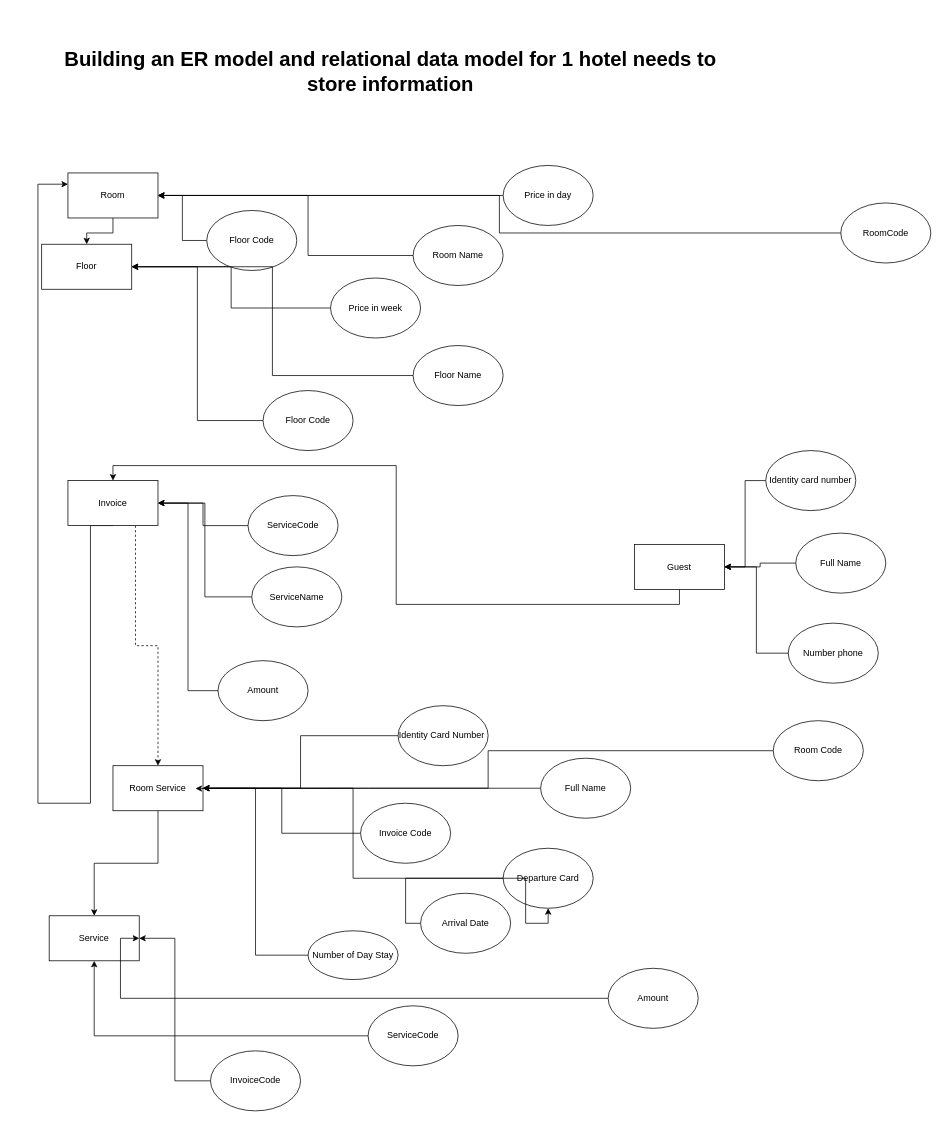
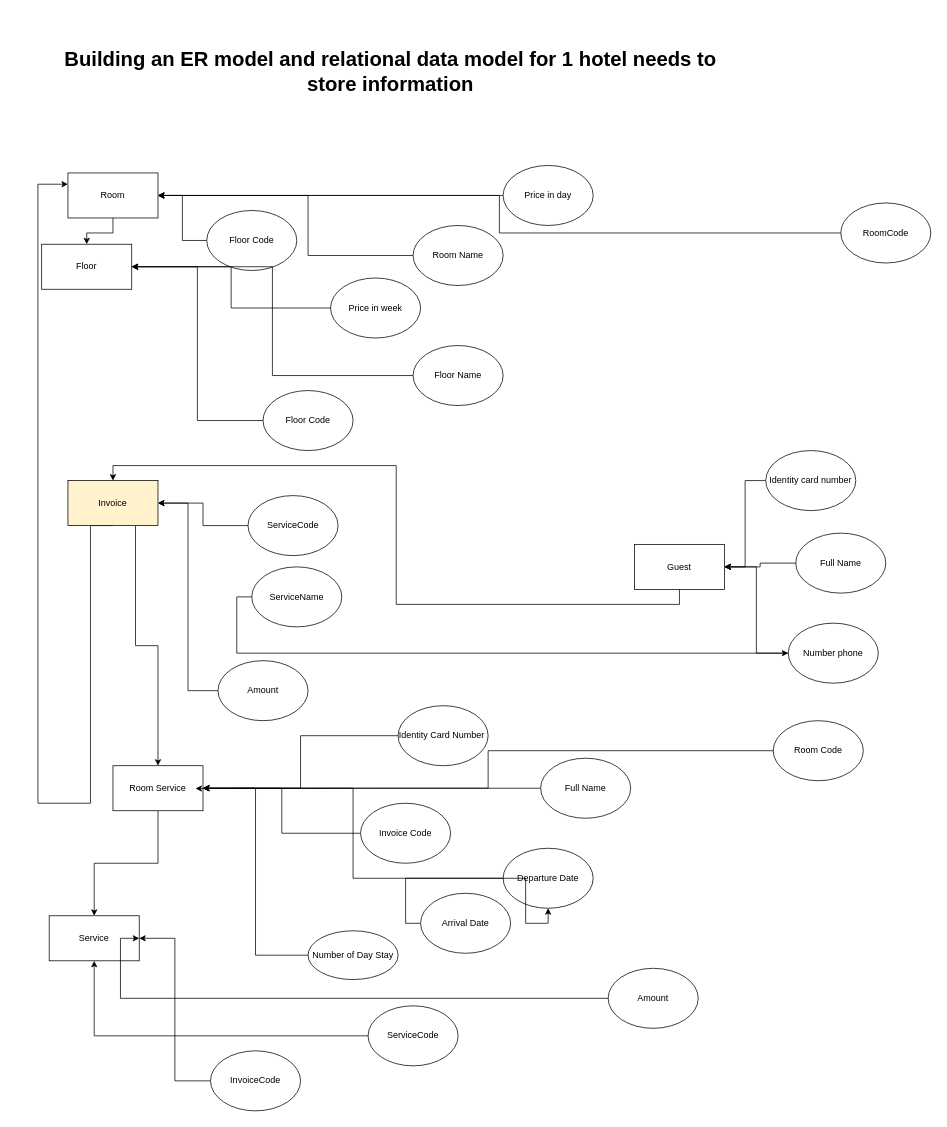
(113, 503) -> (113, 503)
(205, 566) -> (467, 653)
(144, 645) -> (144, 645)
(548, 878) -> (548, 878)
